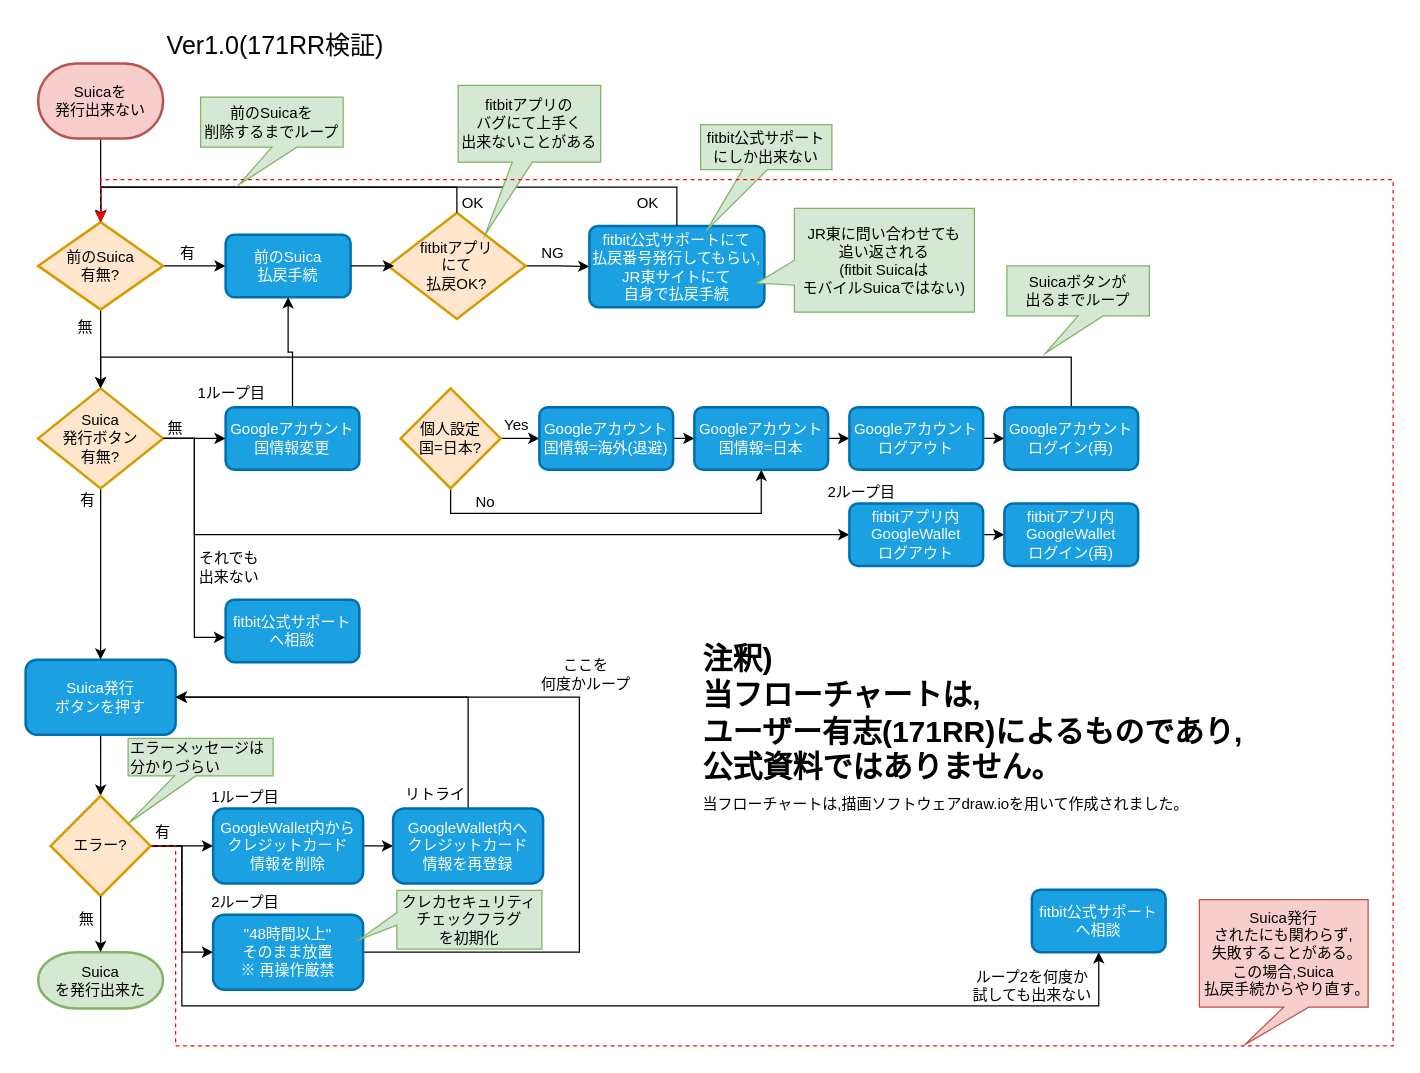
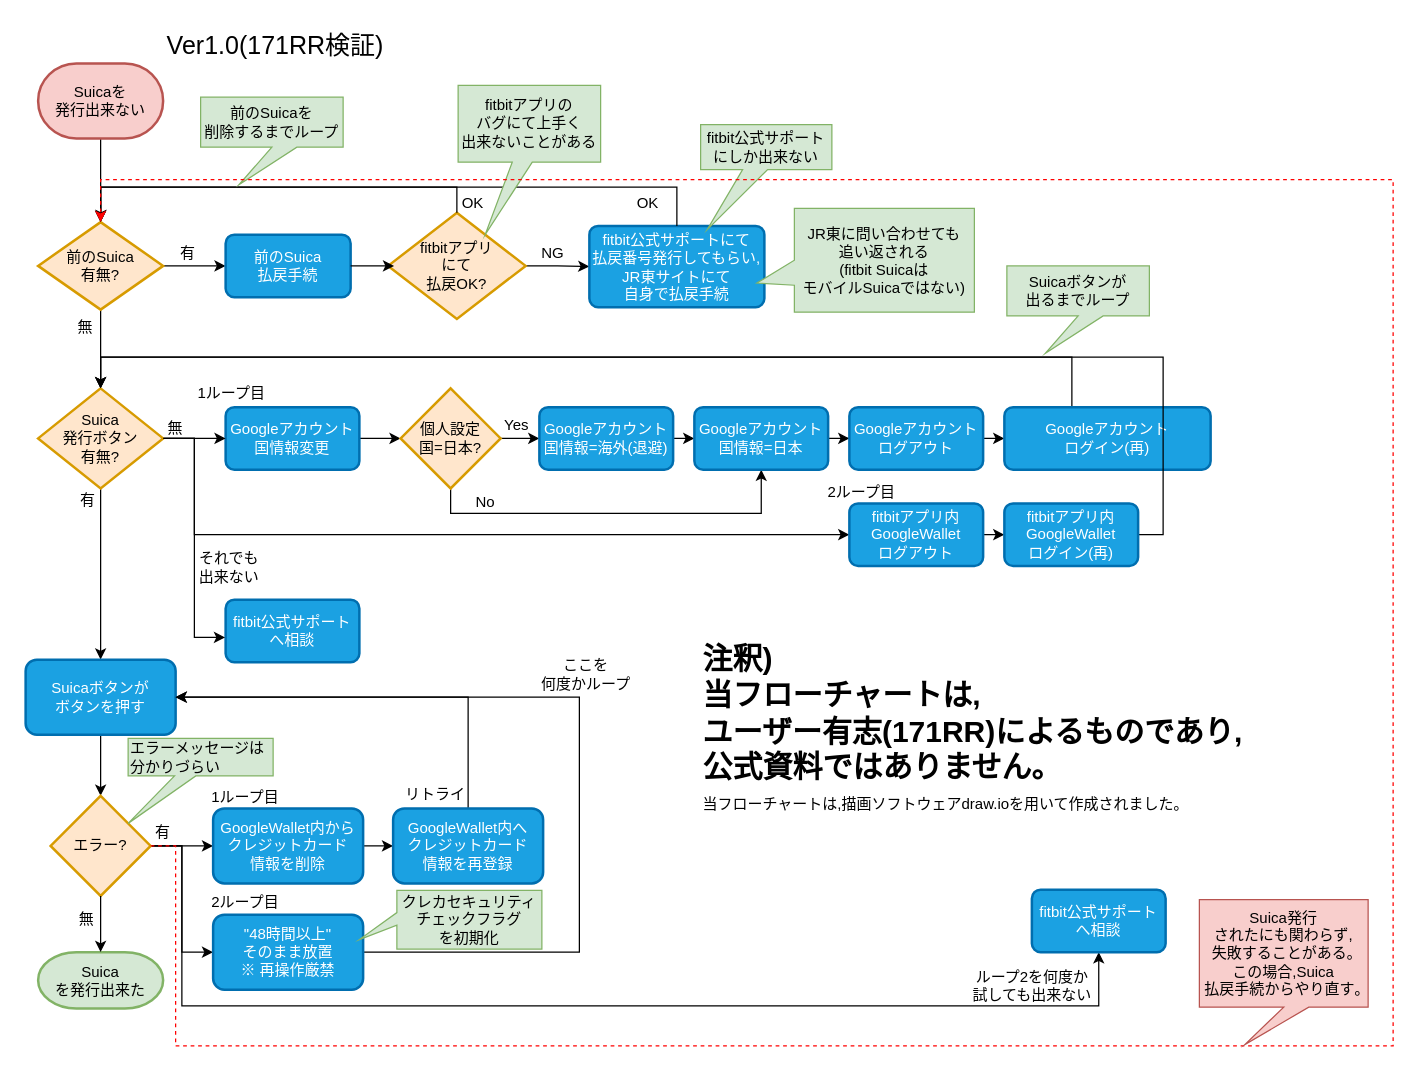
(293, 353) -> (384, 438)
none -> (1163, 413)
(1071, 438) -> (1108, 438)
(101, 697) -> (101, 697)
